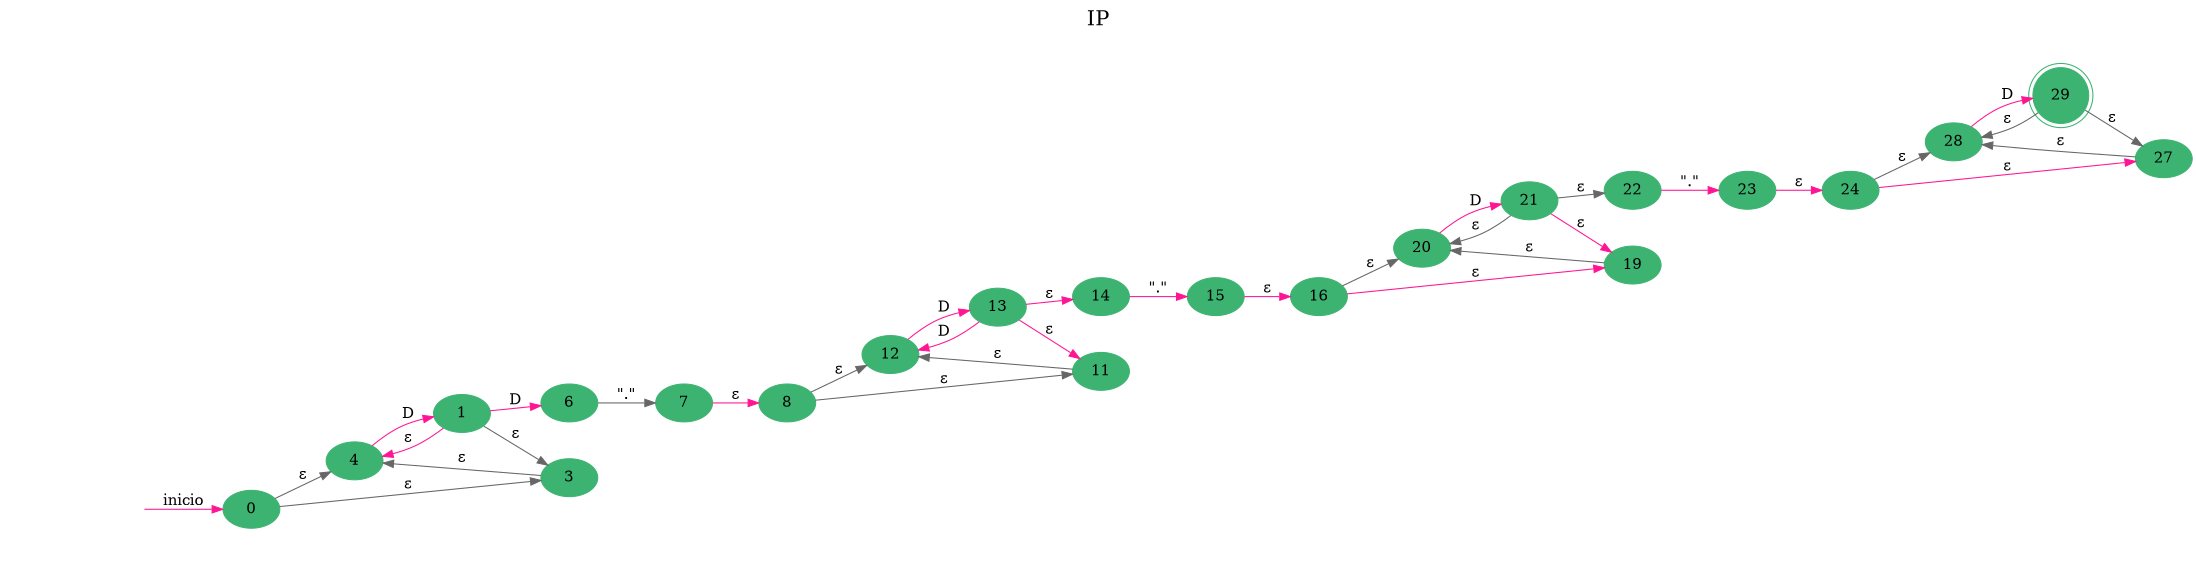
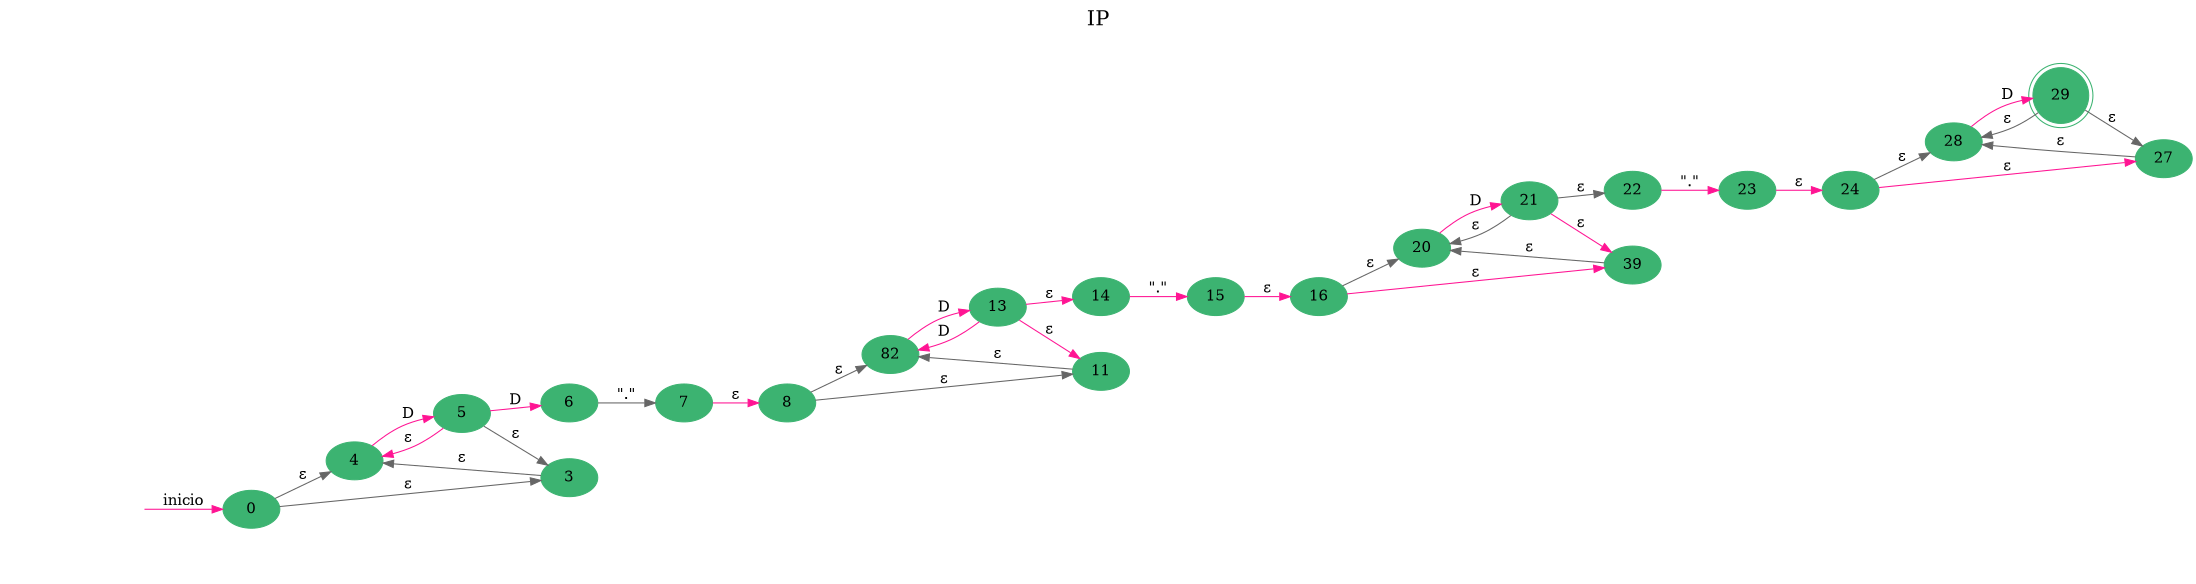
(1633, 265) -> (1633, 265)
(890, 355) -> (890, 355)
(462, 413) -> (462, 413)
